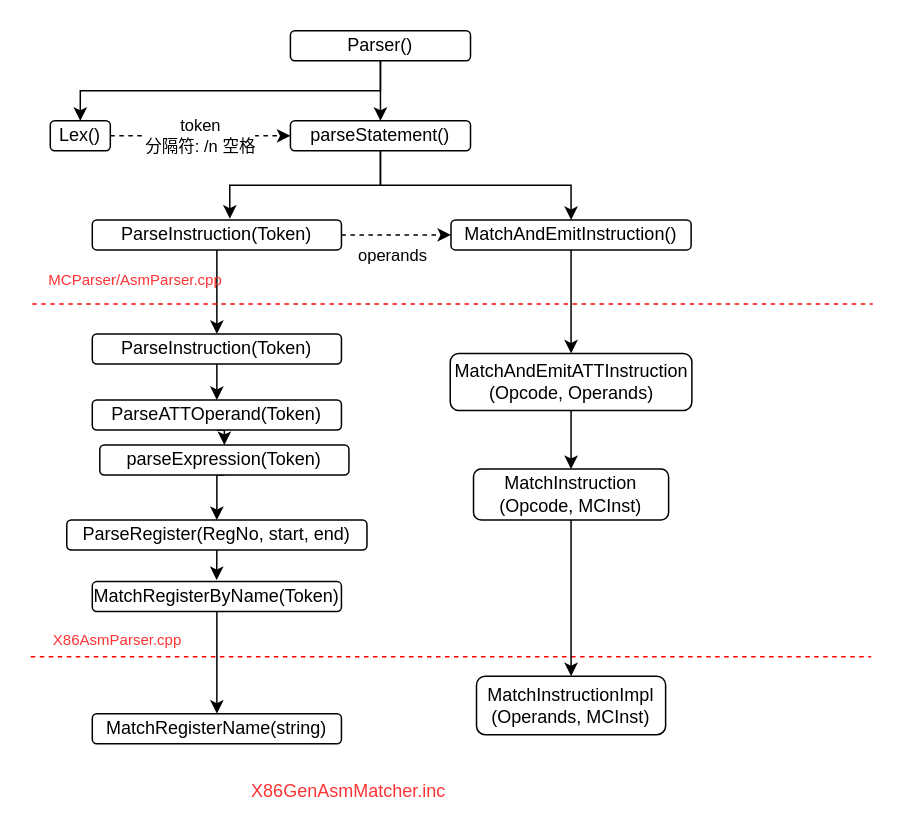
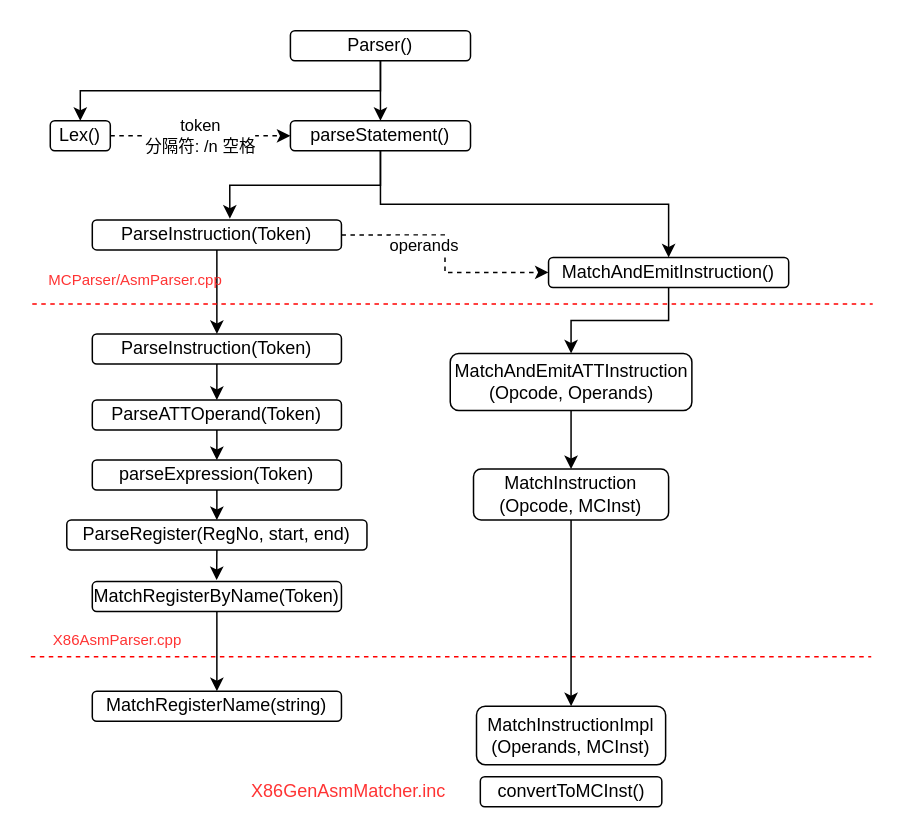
(571, 235) -> (668, 272)
(224, 460) -> (217, 475)
(571, 705) -> (571, 735)
(217, 728) -> (217, 706)
none -> (571, 791)
